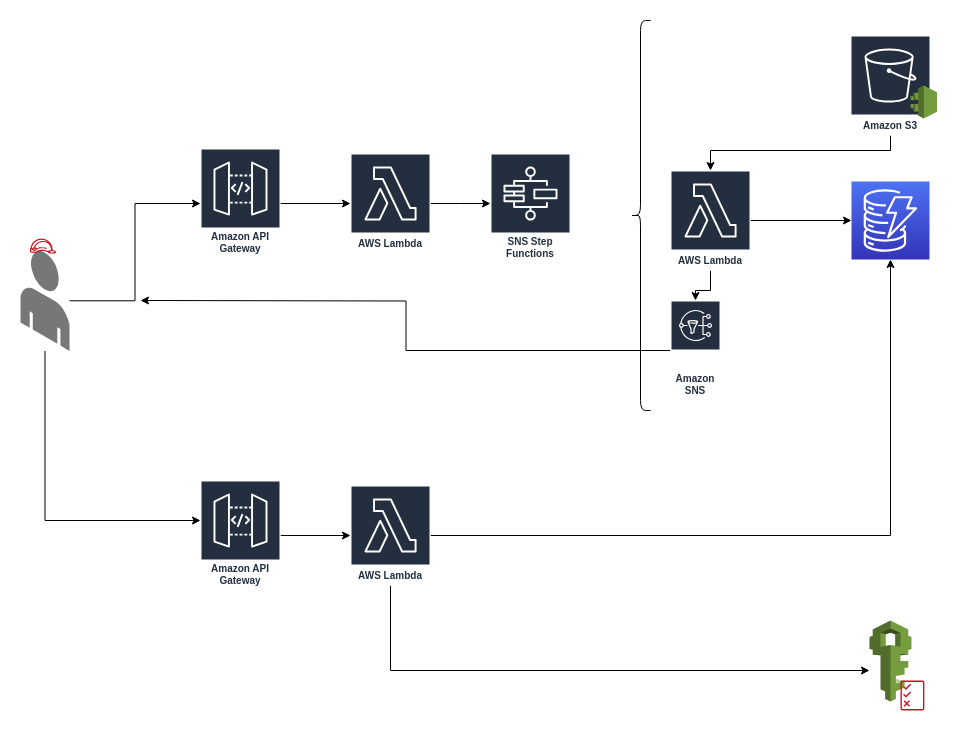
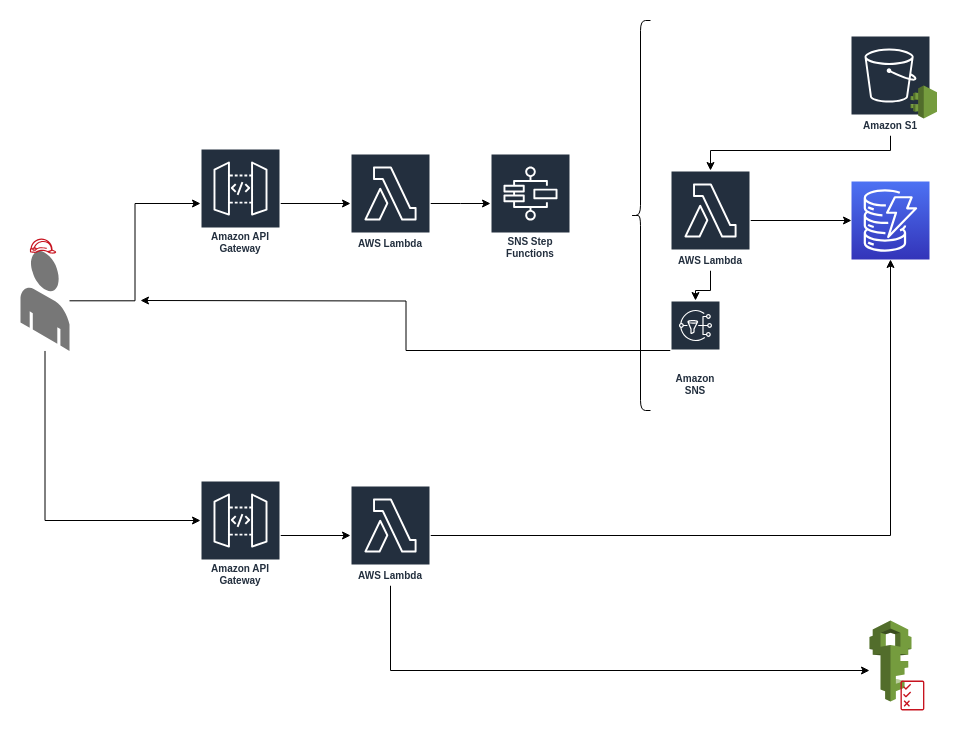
(891, 126) -> (891, 126)
